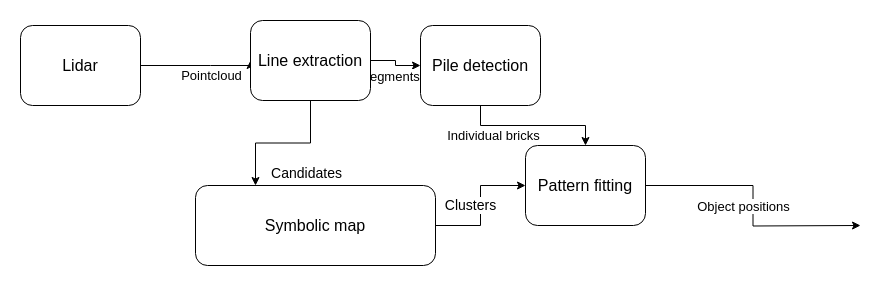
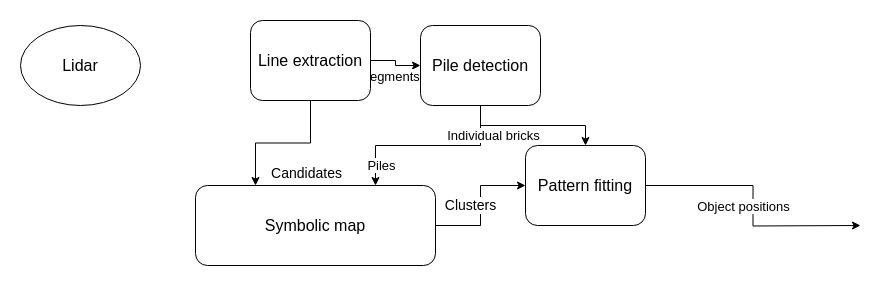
(81, 66) -> (81, 66)
(196, 66) -> none
none -> (414, 146)
